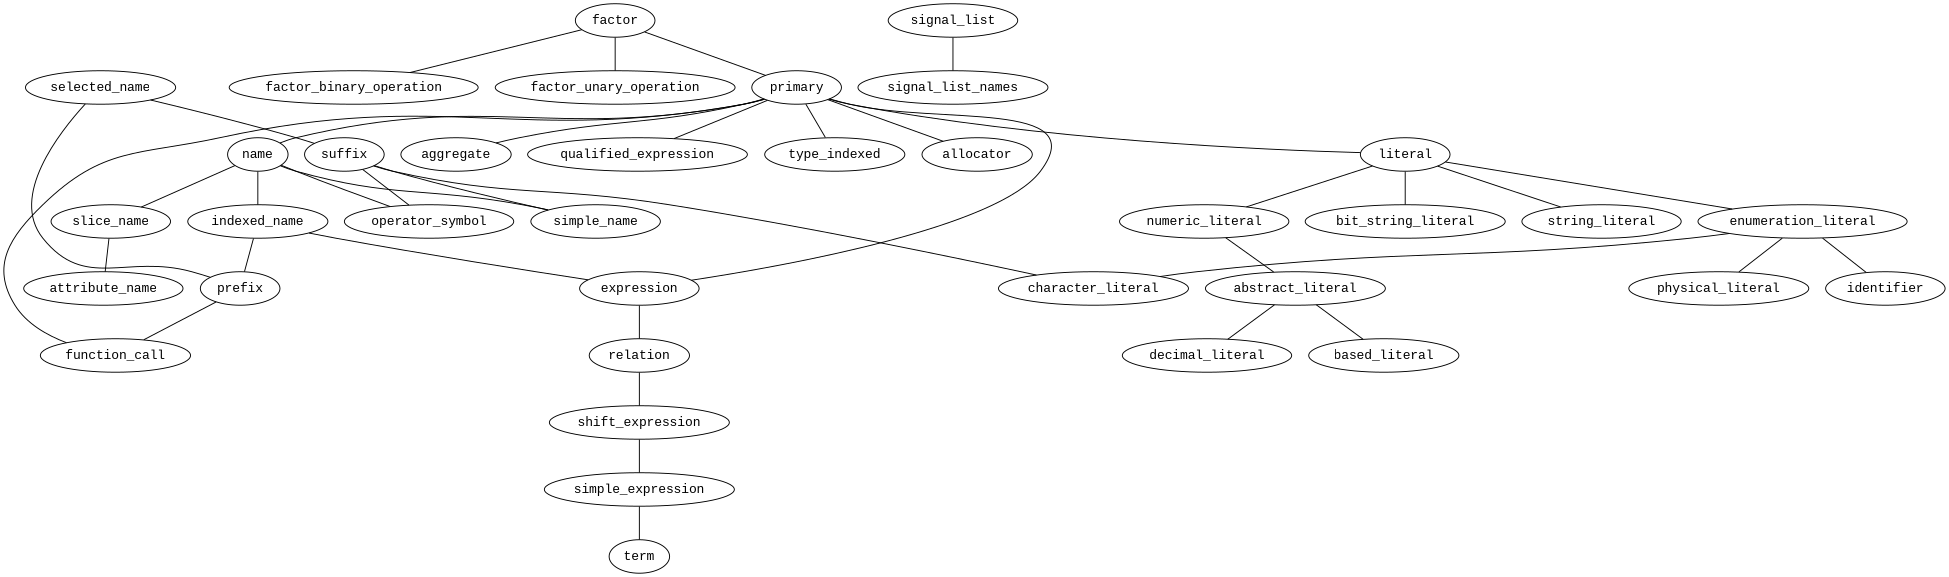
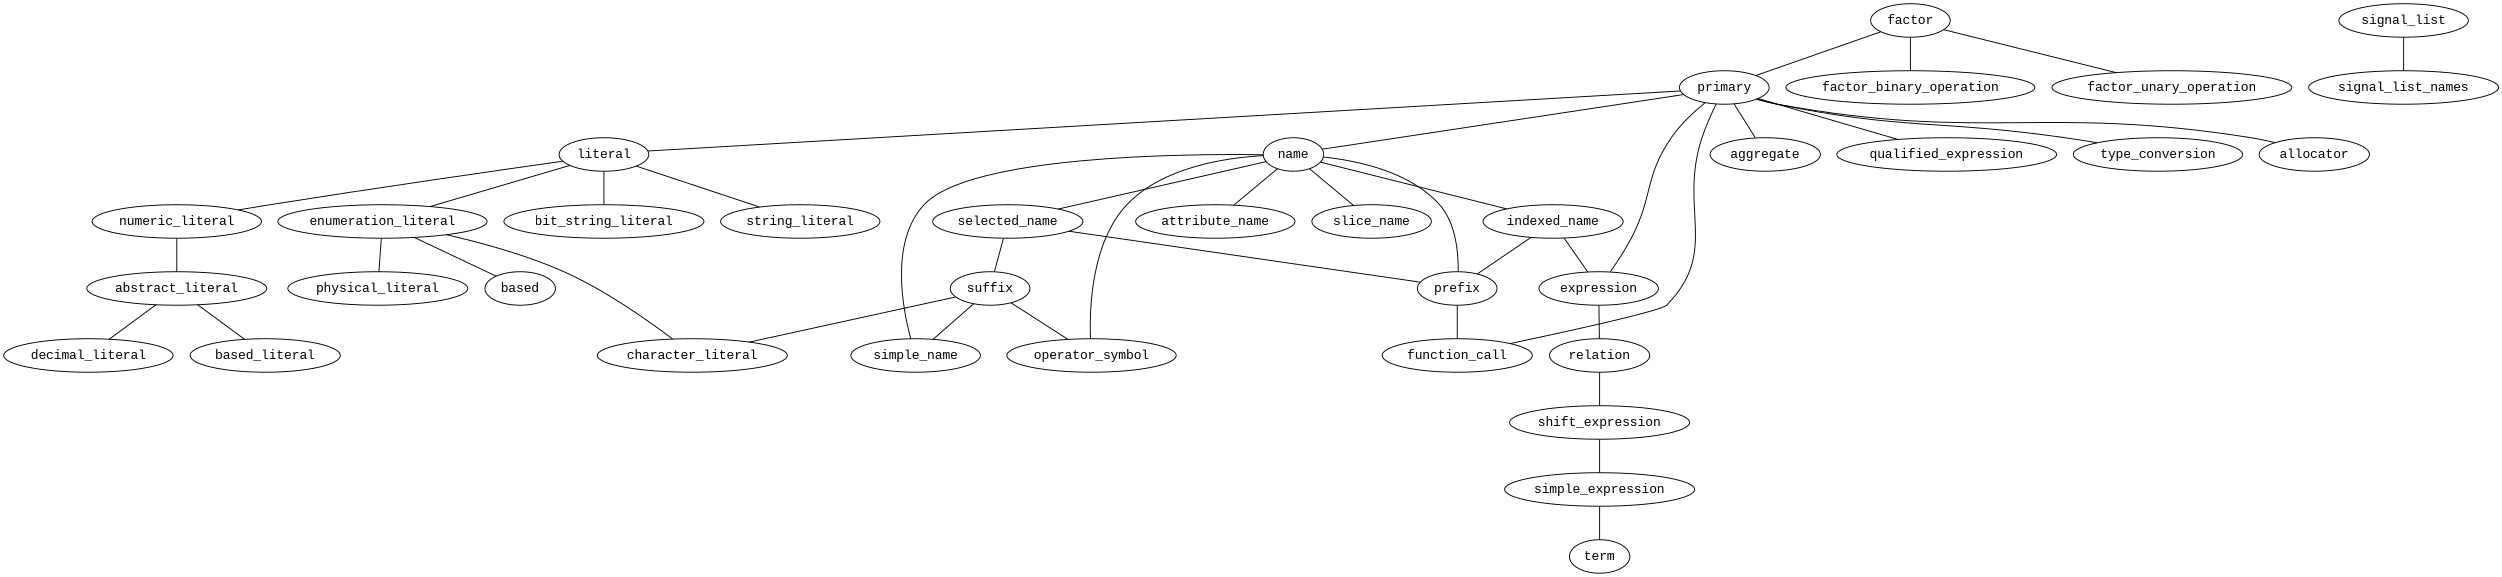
(835, 154) -> (2158, 154)
none -> (1167, 184)
none -> (1433, 199)
(107, 255) -> (1256, 187)
(1885, 288) -> (520, 288)
